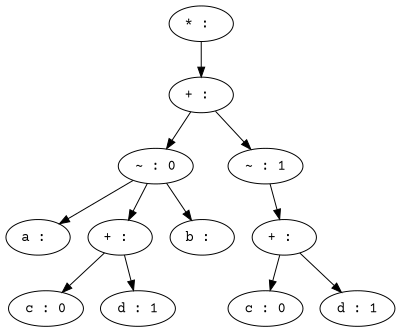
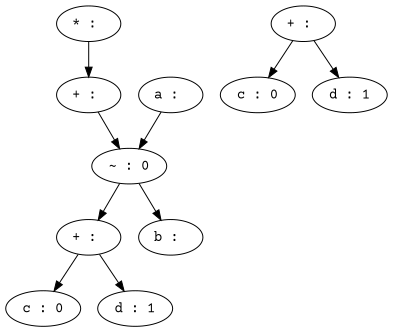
(266, 166) -> none
(101, 200) -> (153, 126)
